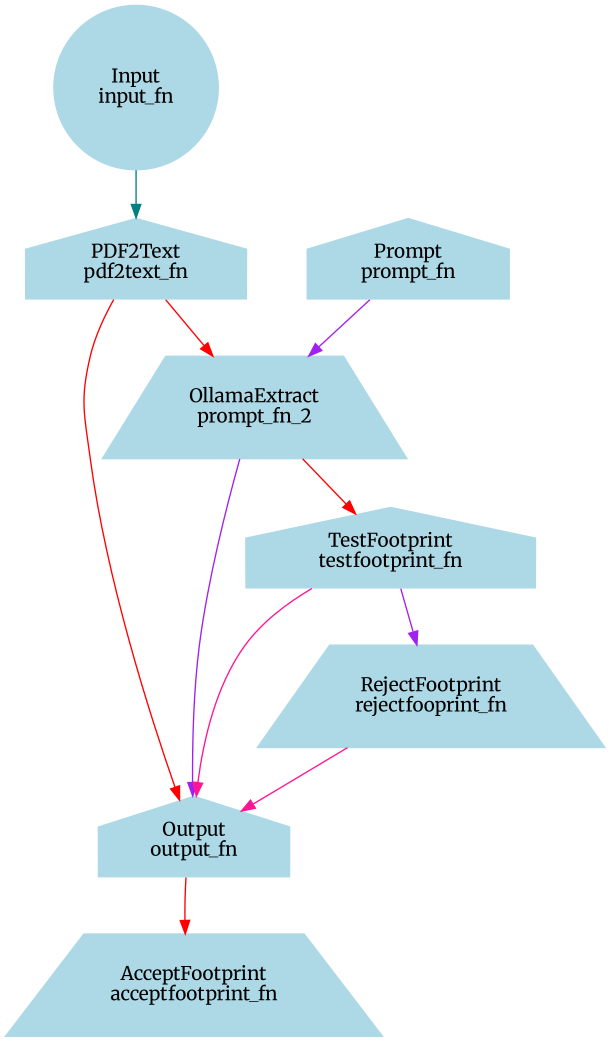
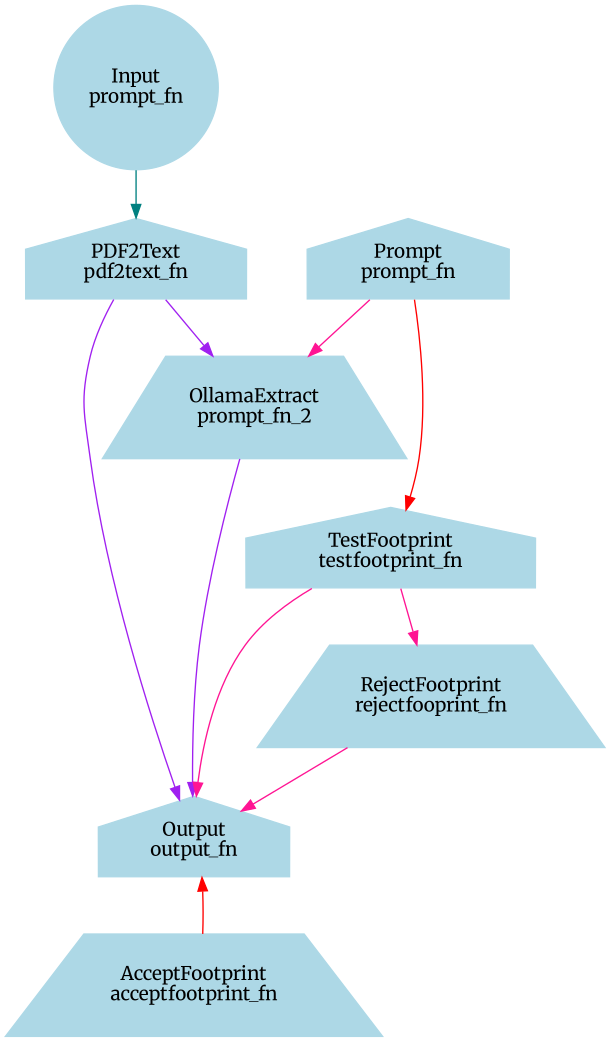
(136, 88) -> (136, 88)
(185, 323) -> (185, 323)
(344, 323) -> (344, 323)
(324, 481) -> (423, 399)
(106, 545) -> (106, 545)
(407, 610) -> (407, 610)
(185, 899) -> (203, 913)
